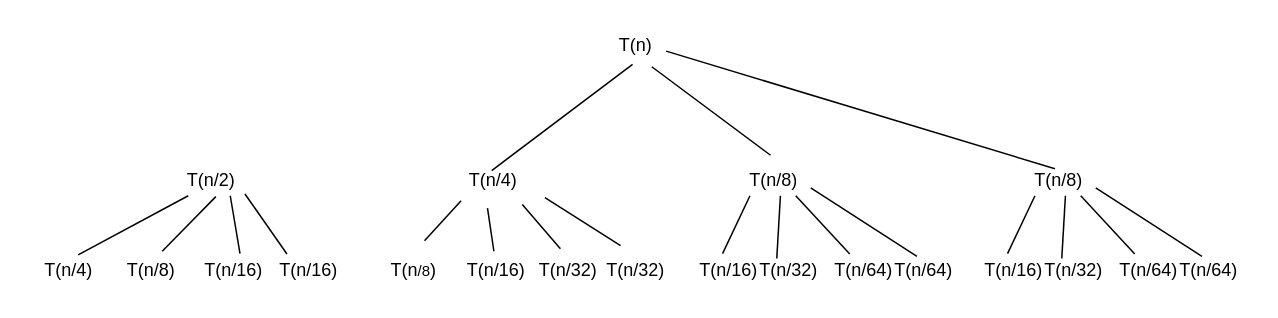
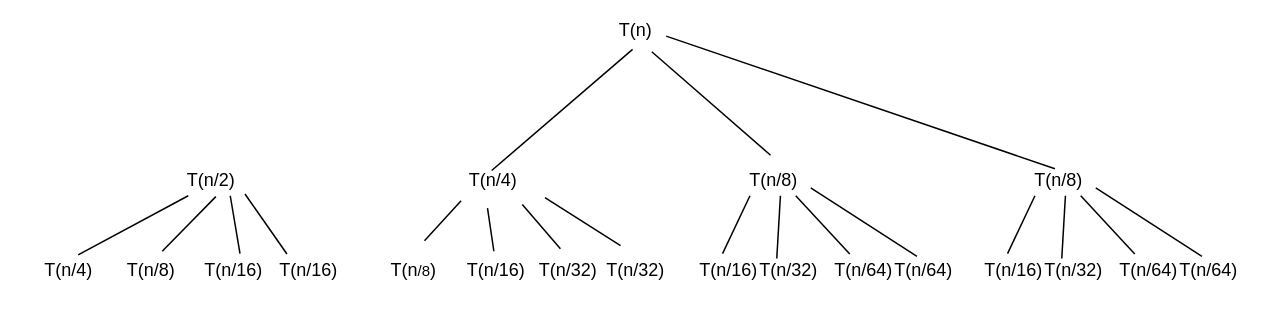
(635, 46) -> (635, 31)
